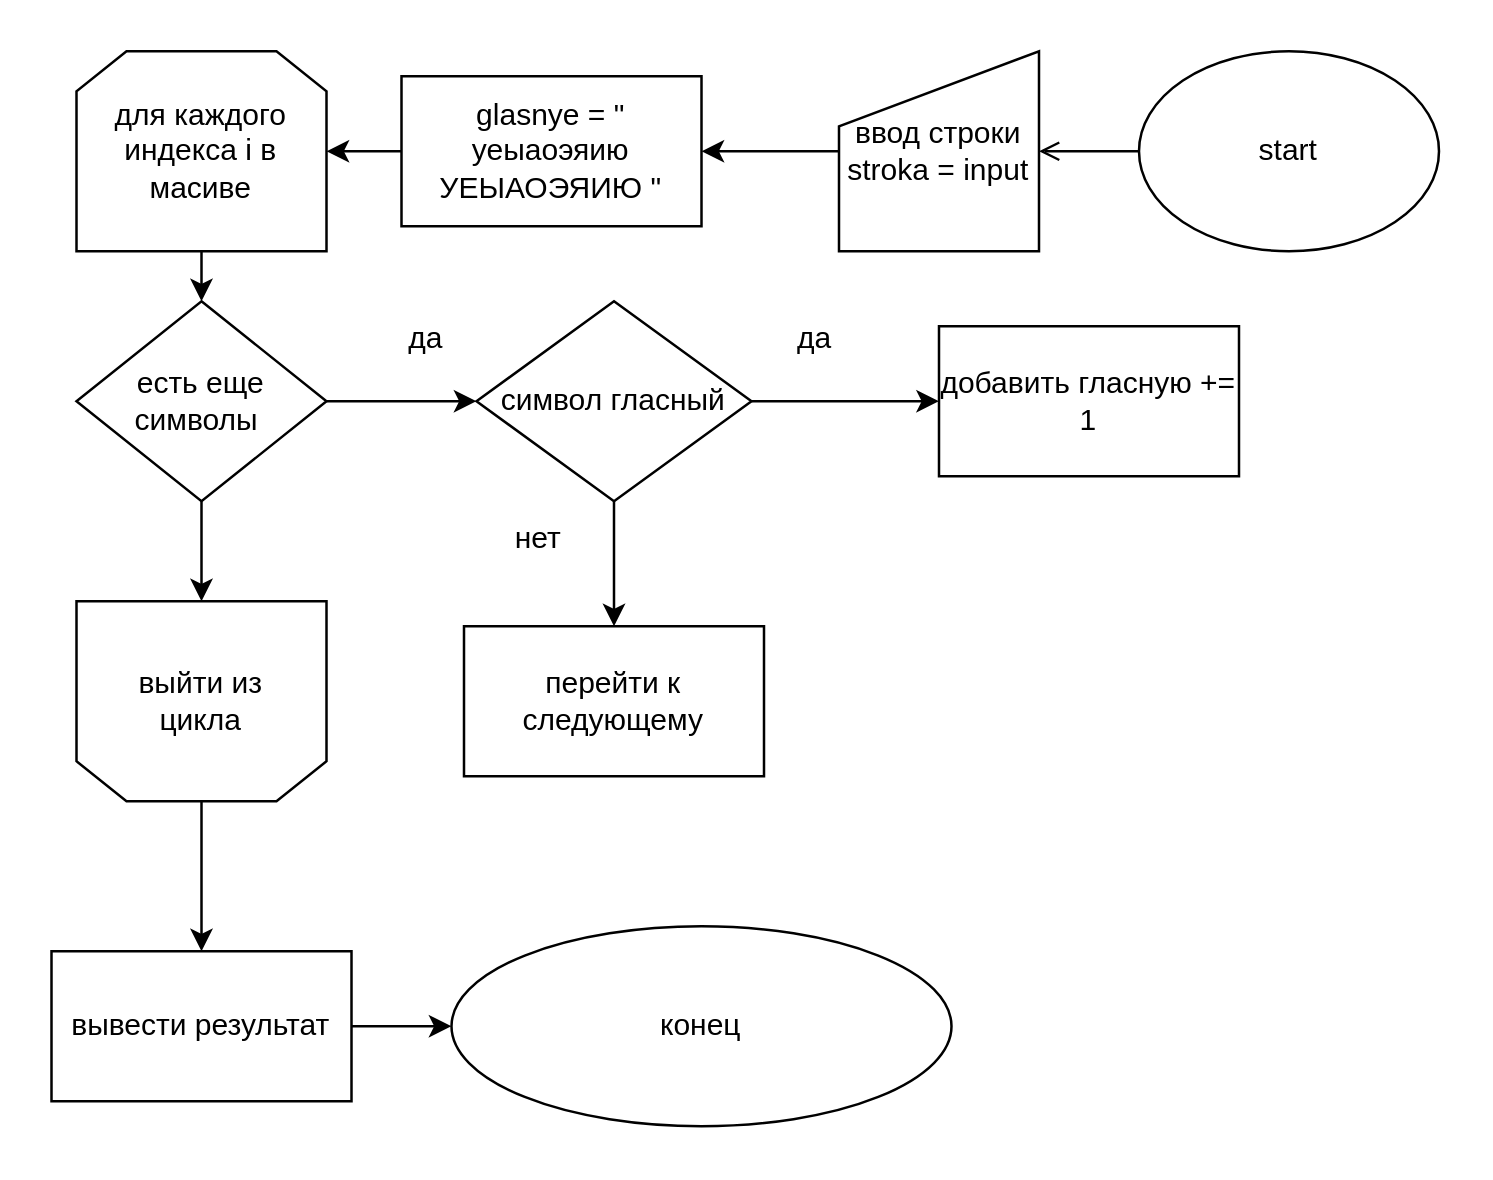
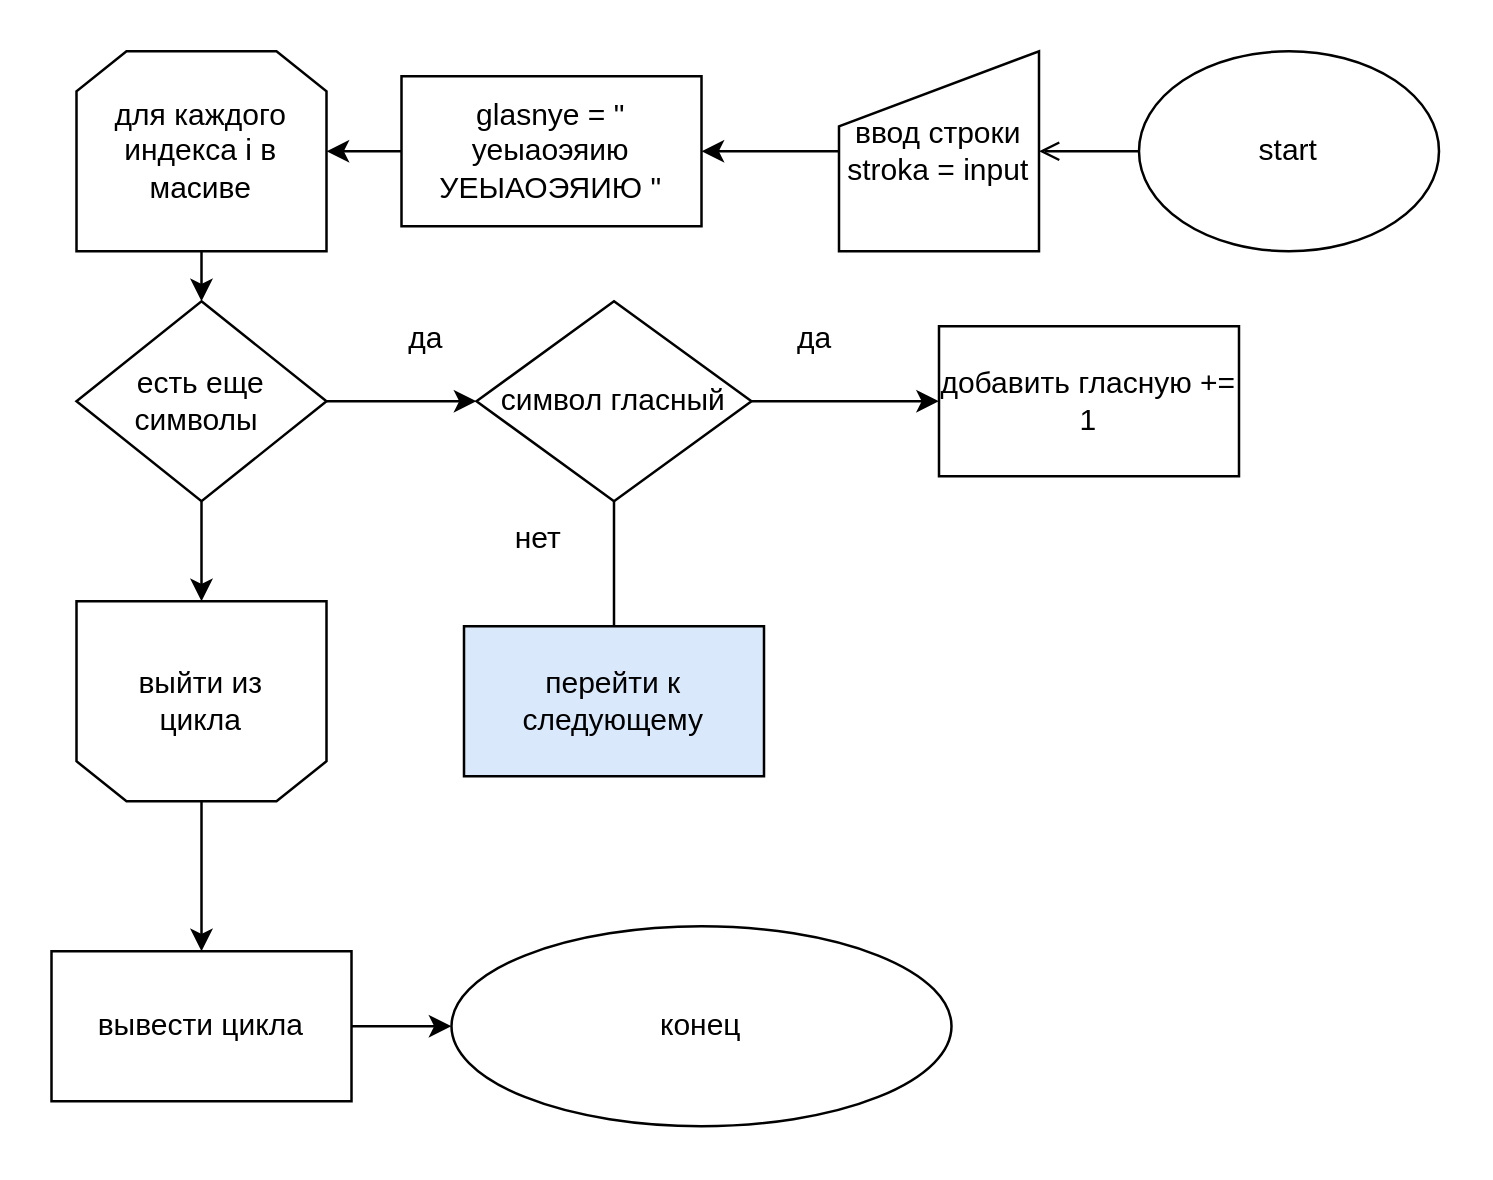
(614, 608) -> (614, 615)
(614, 701) -> (614, 701)
(201, 1026) -> (201, 1026)
